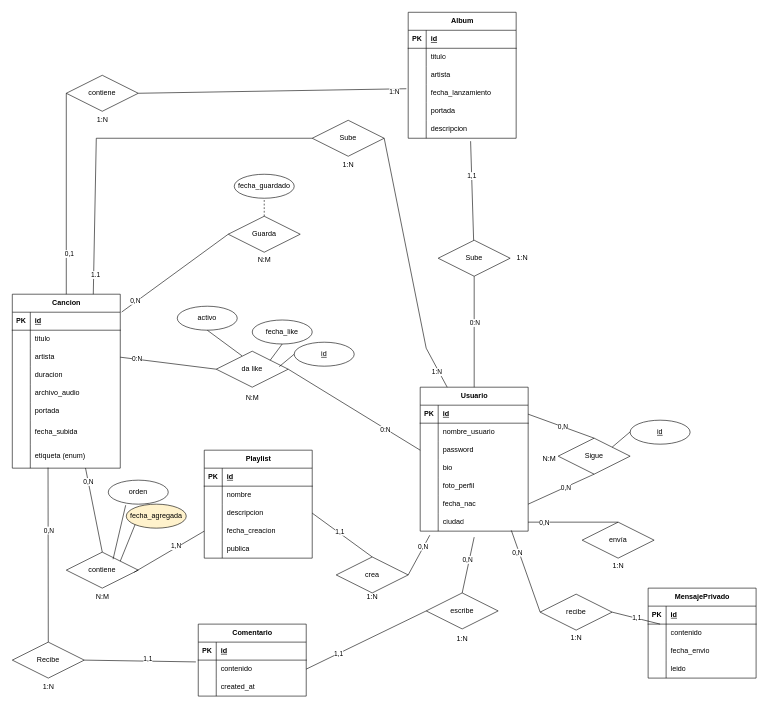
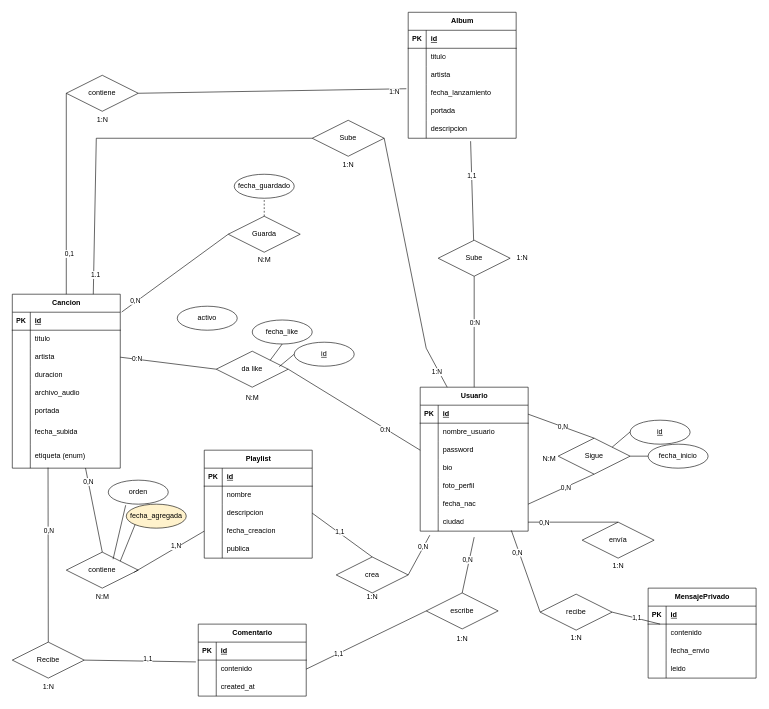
(224, 343) -> none
none -> (639, 456)
none -> (678, 456)
